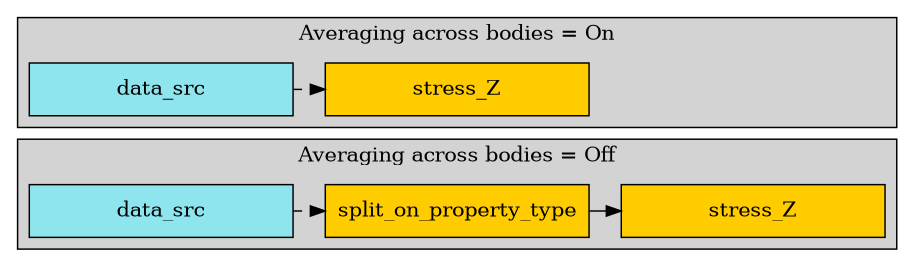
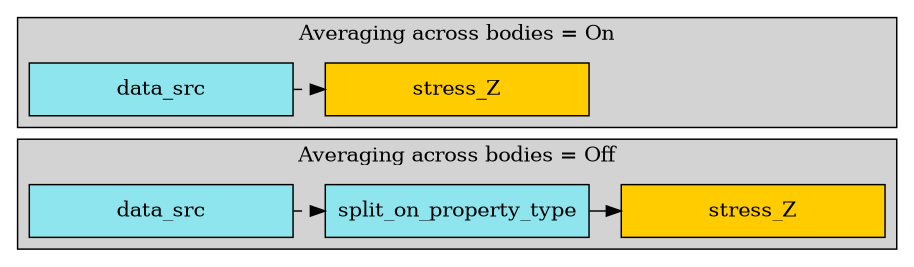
(457, 211) -> (457, 211)
